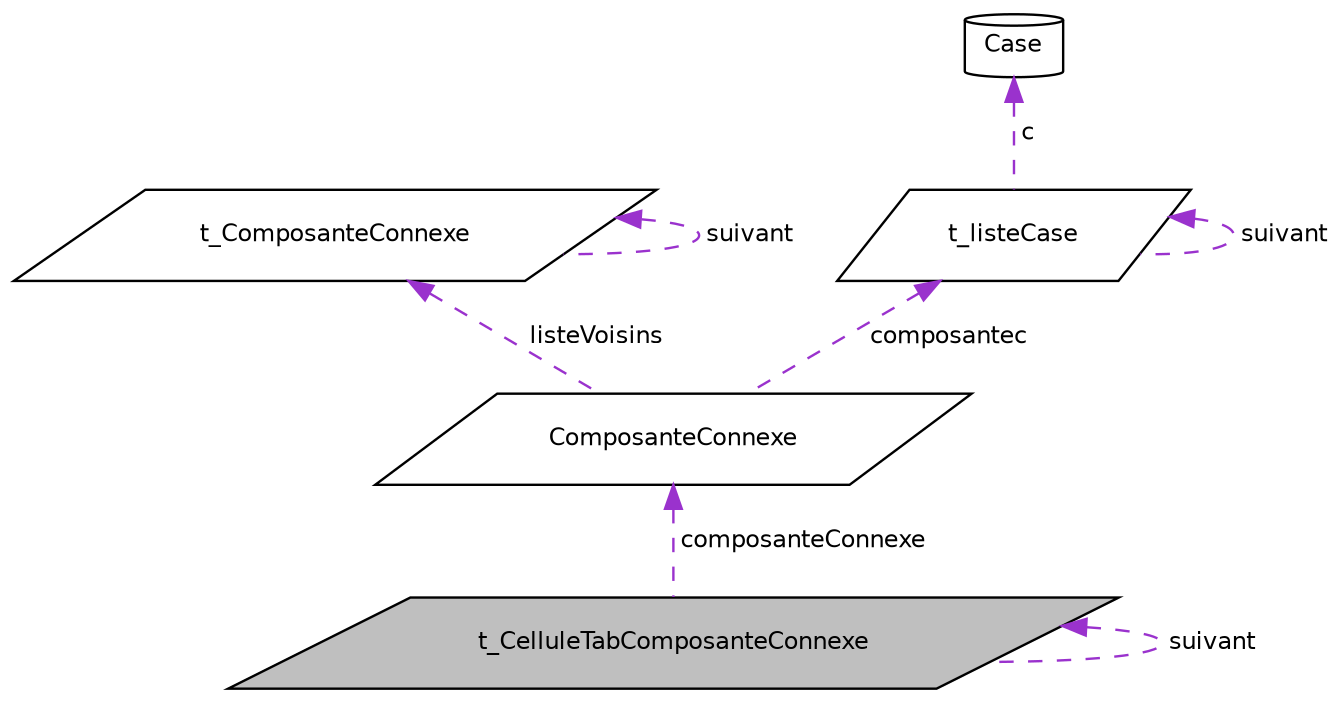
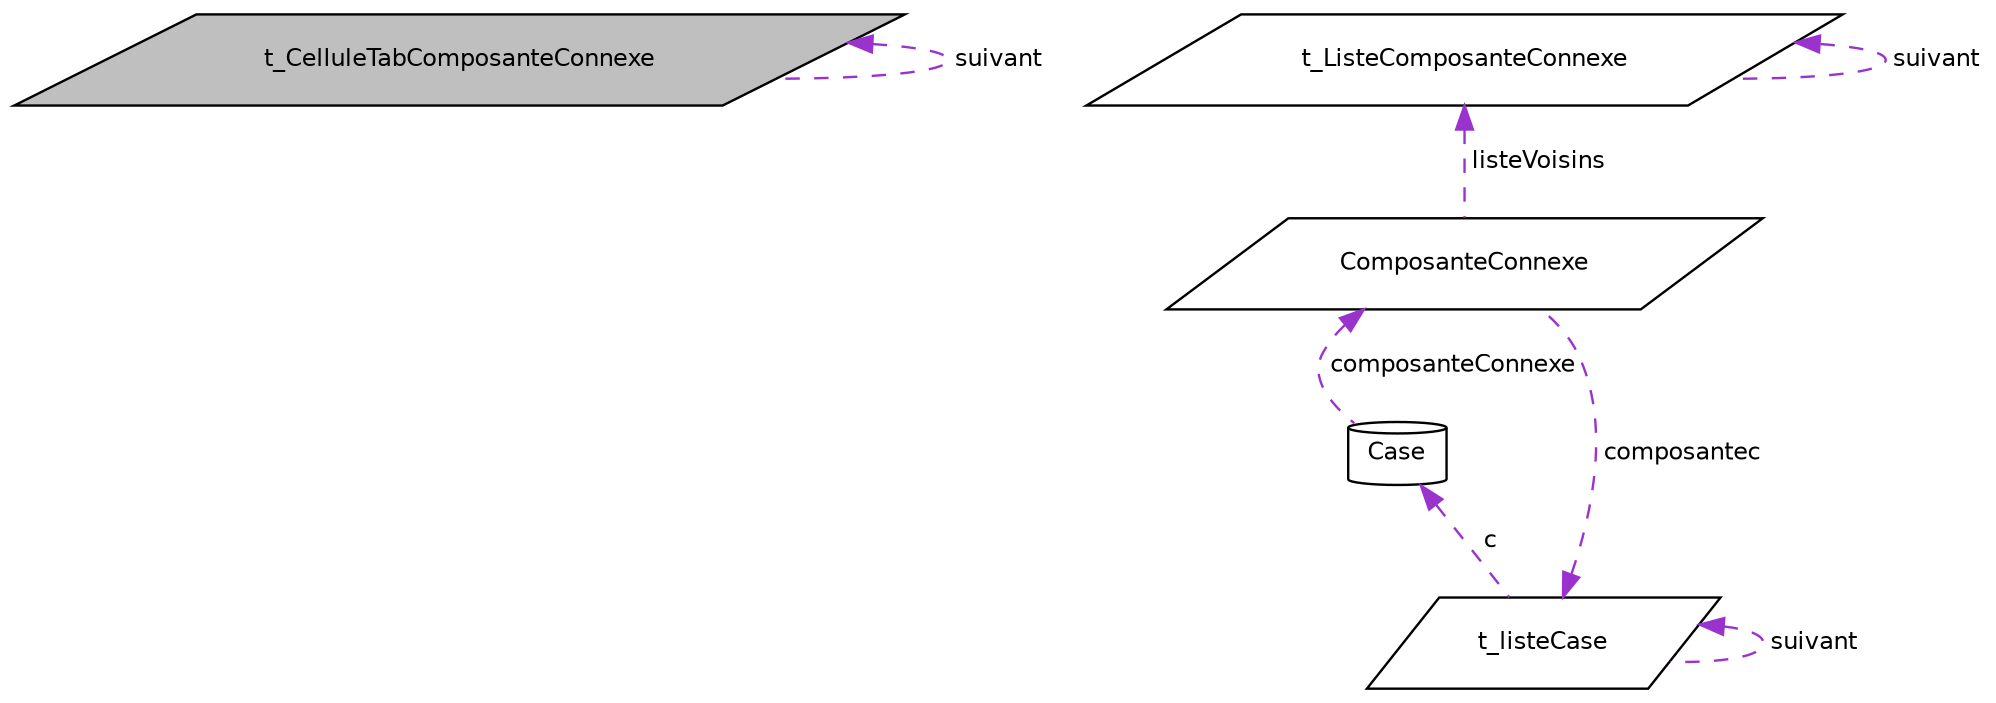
(335, 235) -> (1465, 60)
(673, 553) -> (1319, 376)
